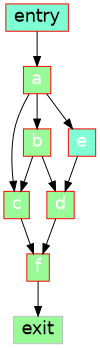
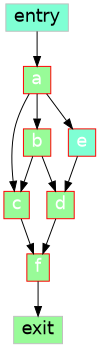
(37, 18) -> (37, 18)
